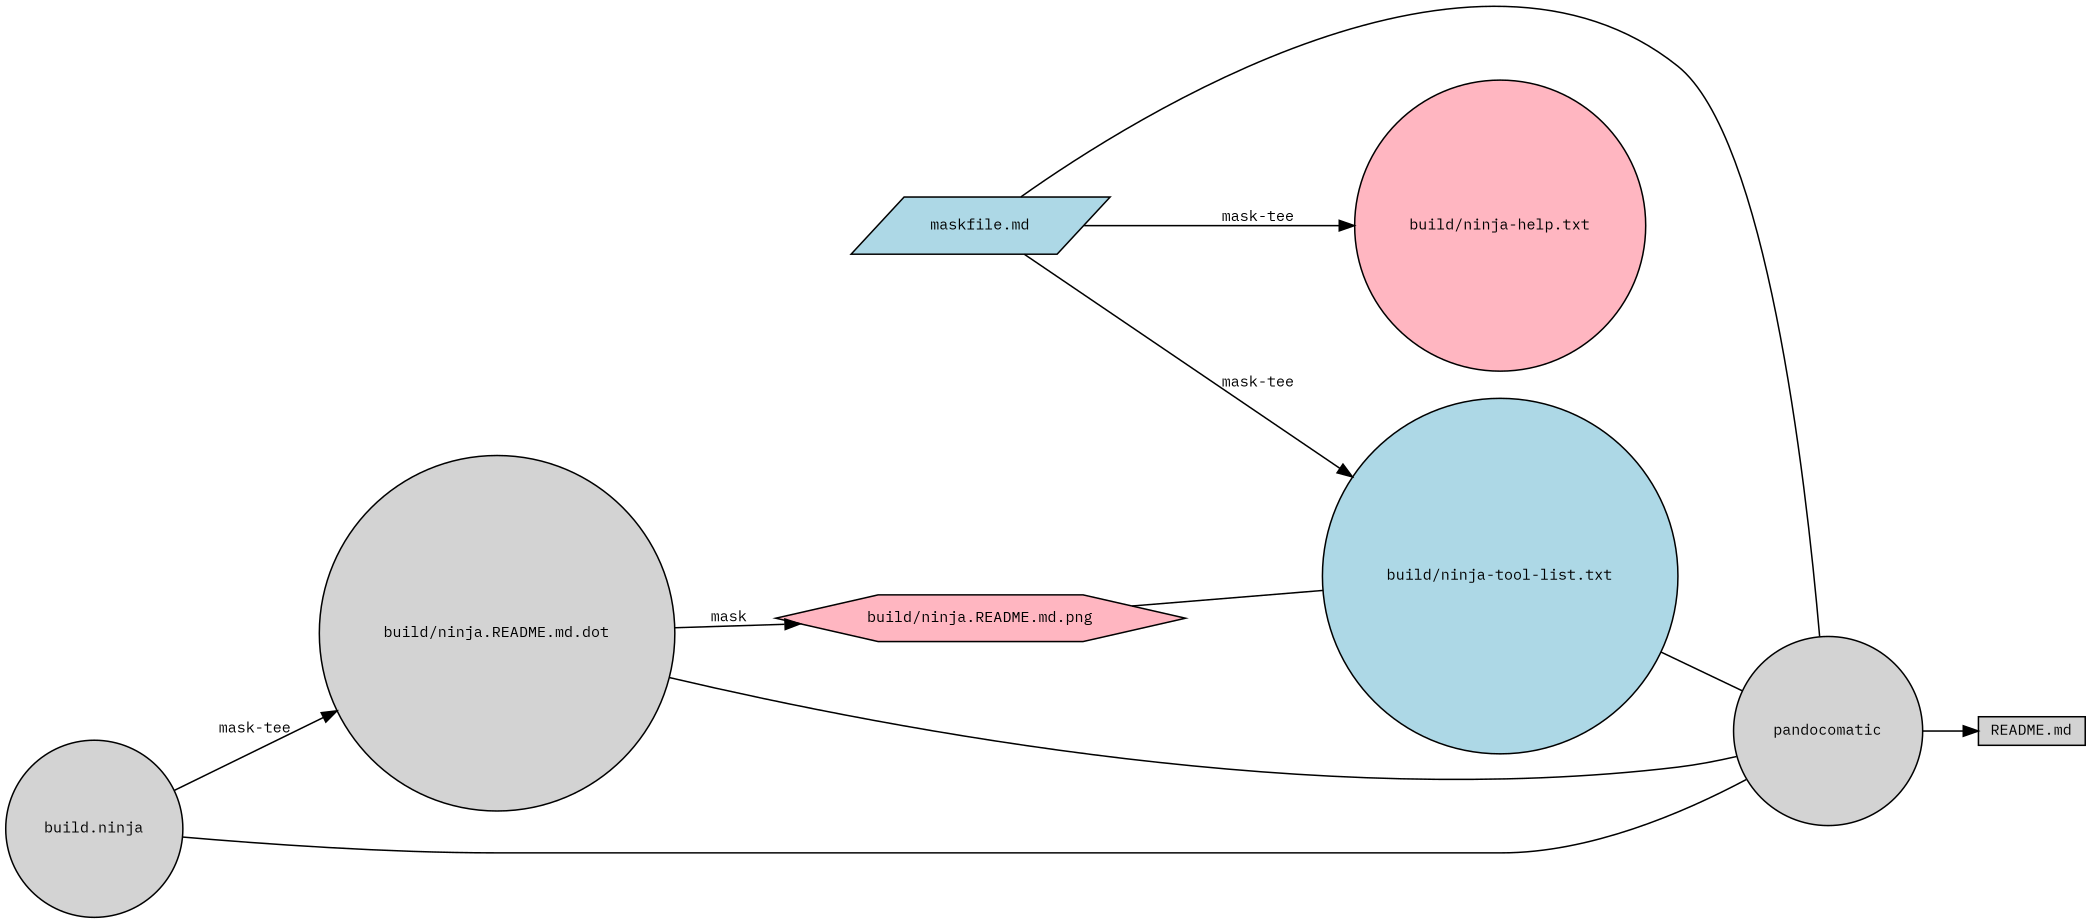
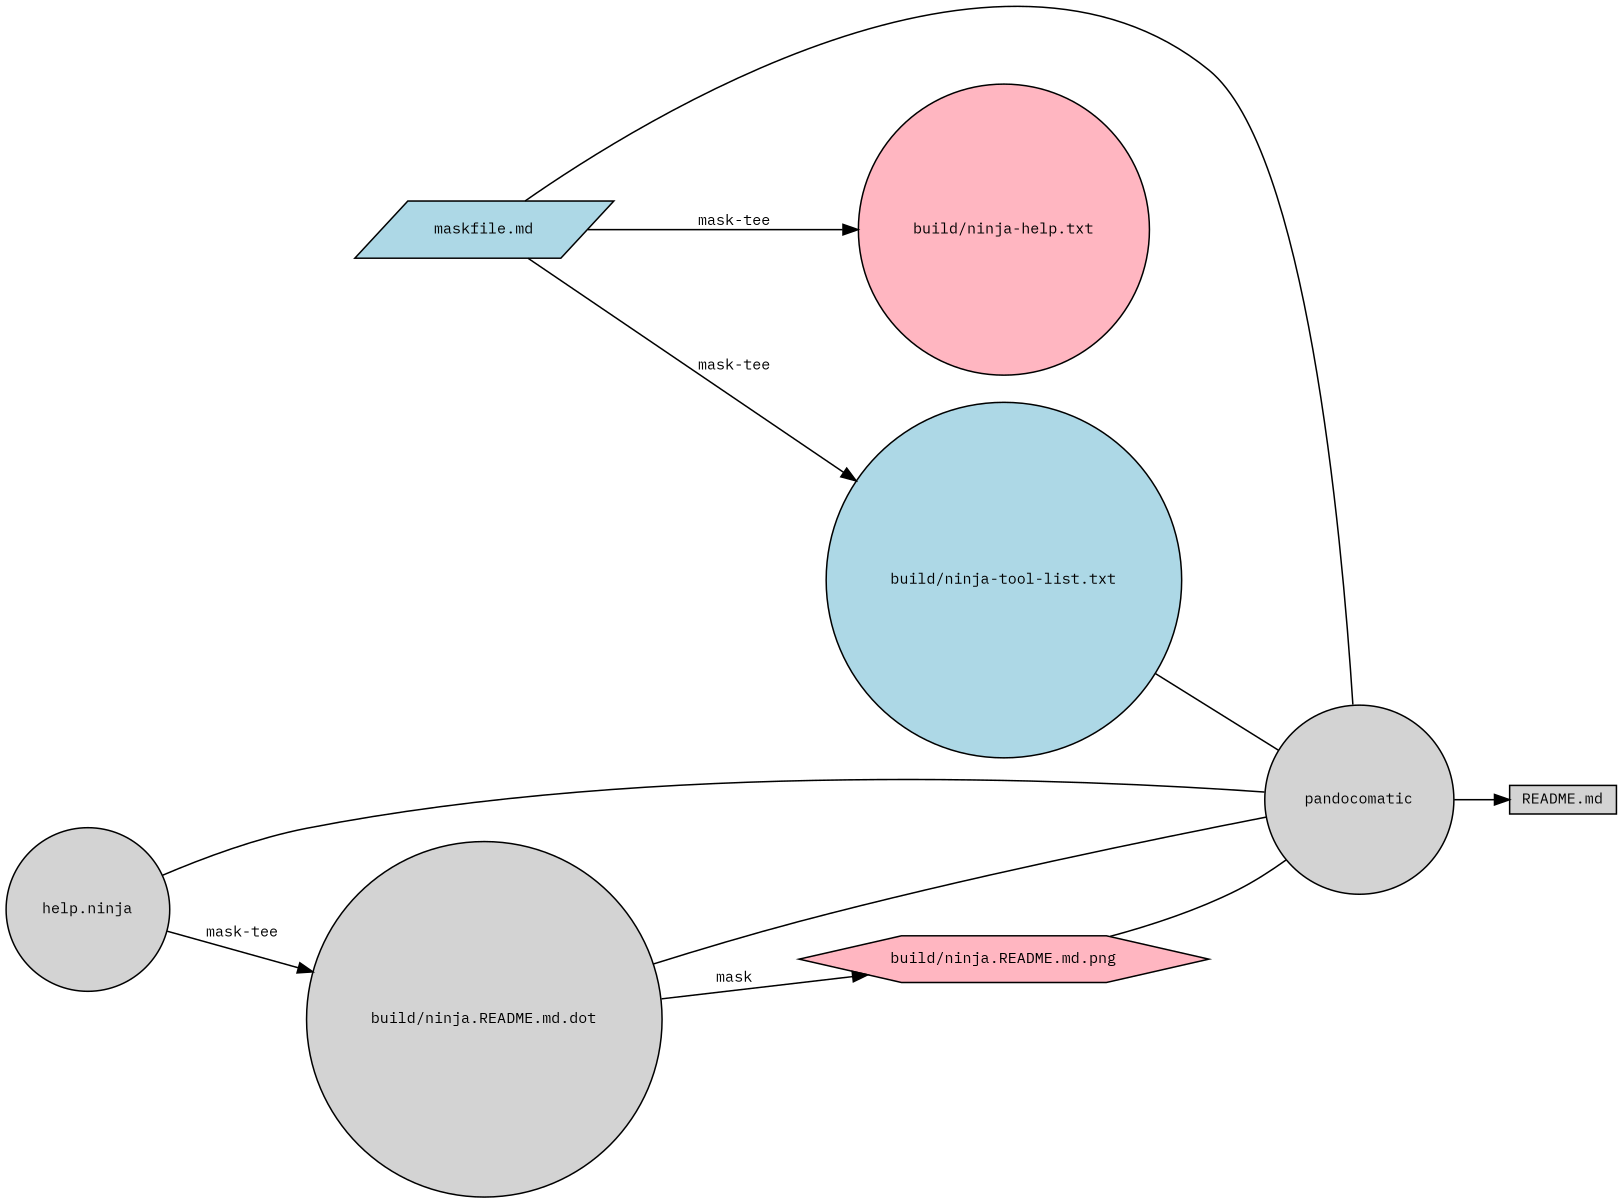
(1228, 598) -> (1202, 906)
(94, 829) -> (88, 909)
